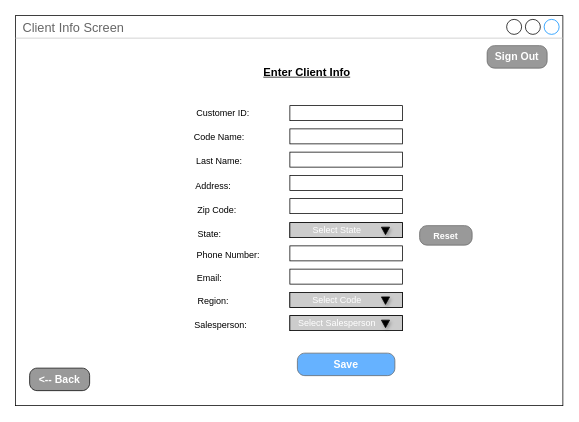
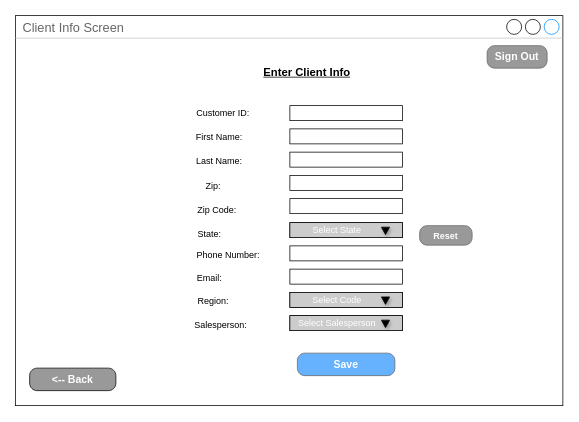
(219, 137) -> (219, 137)
(213, 186) -> (213, 186)
(60, 379) -> (73, 379)
